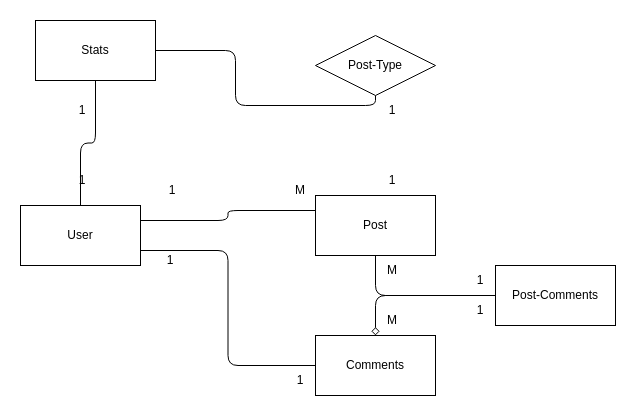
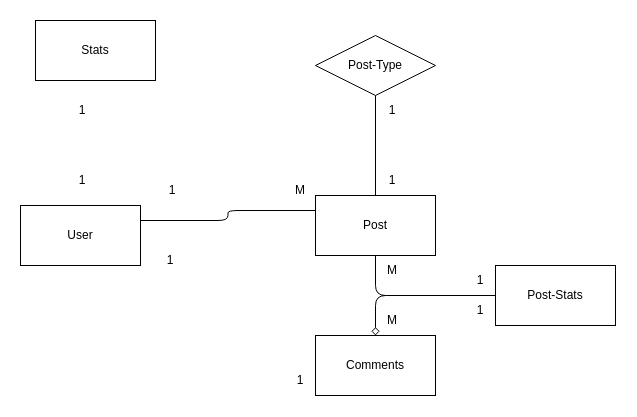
(249, 106) -> (376, 148)
(89, 143) -> none
(556, 296) -> (556, 296)
(228, 308) -> none
